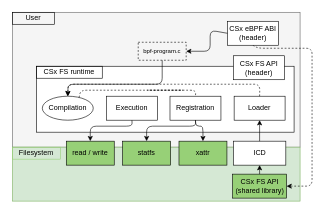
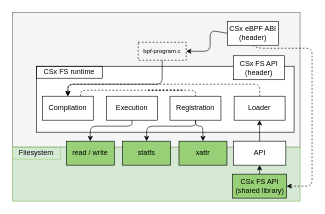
(33, 18) -> none
(68, 108) -> (68, 108)
(260, 153) -> (260, 153)
